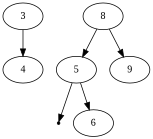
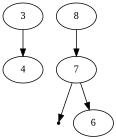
(76, 70) -> (76, 70)
(130, 70) -> none
